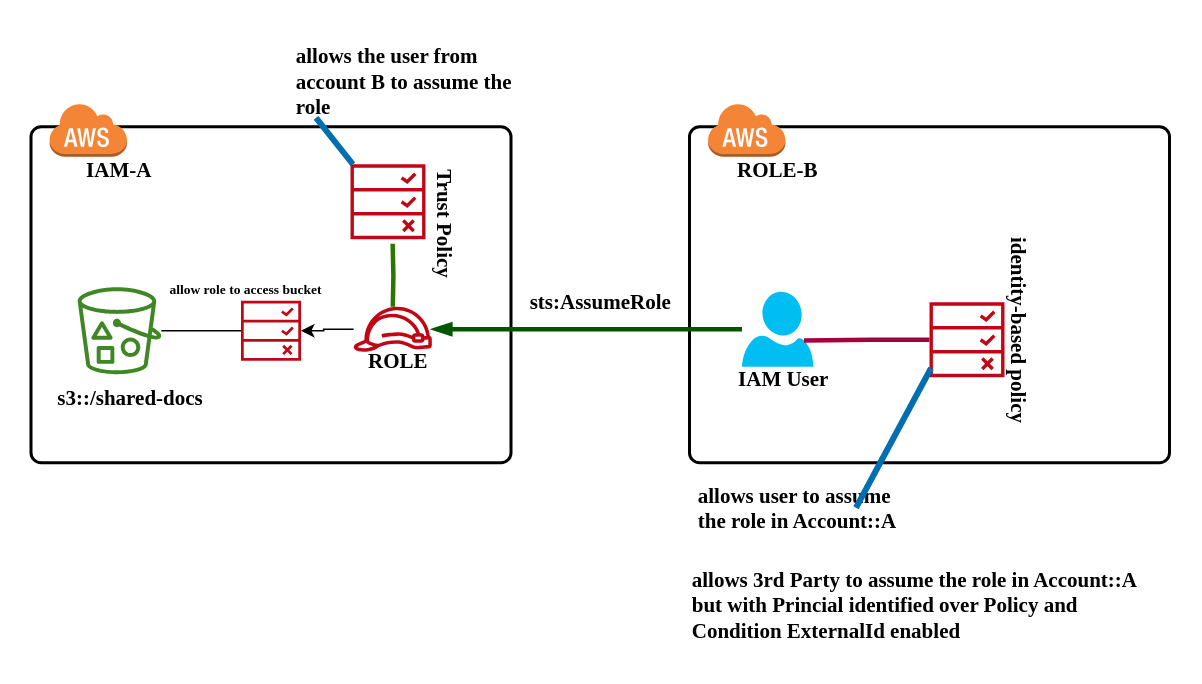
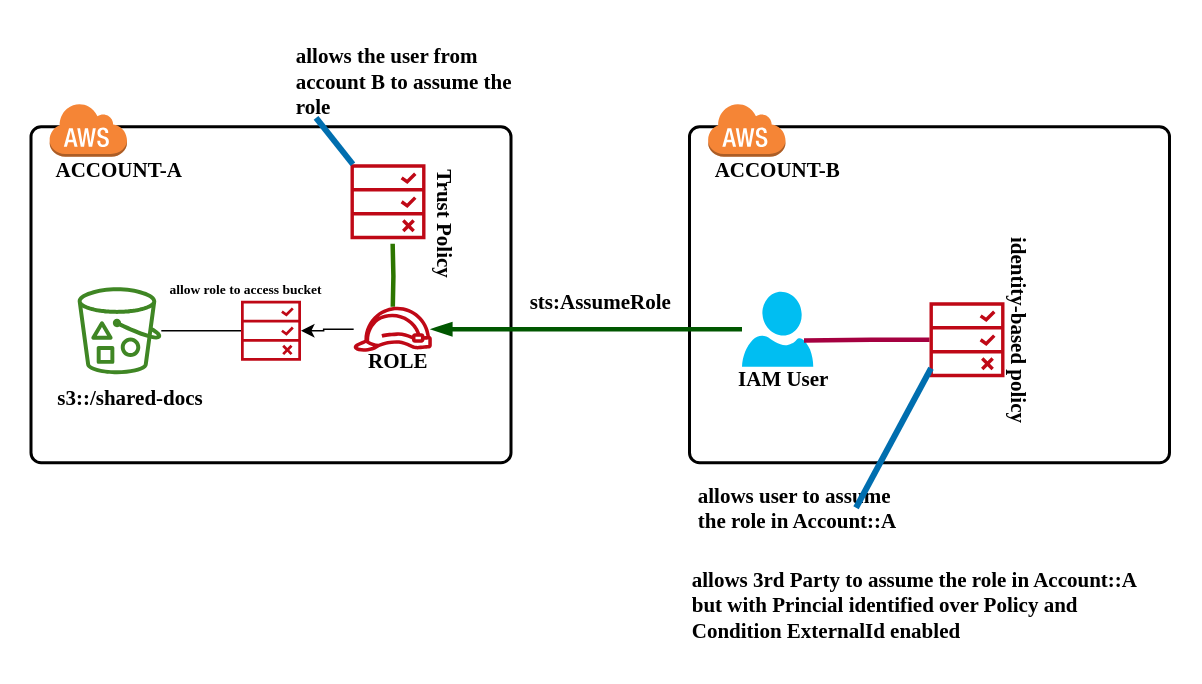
(119, 172) -> (119, 172)
(778, 172) -> (778, 172)
